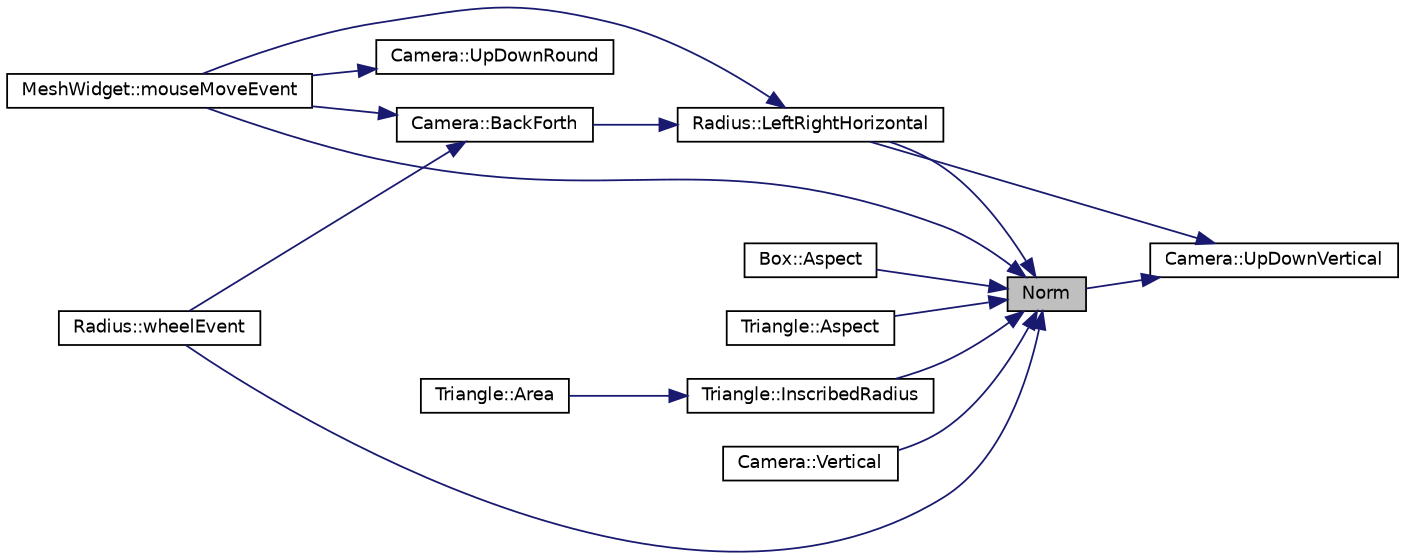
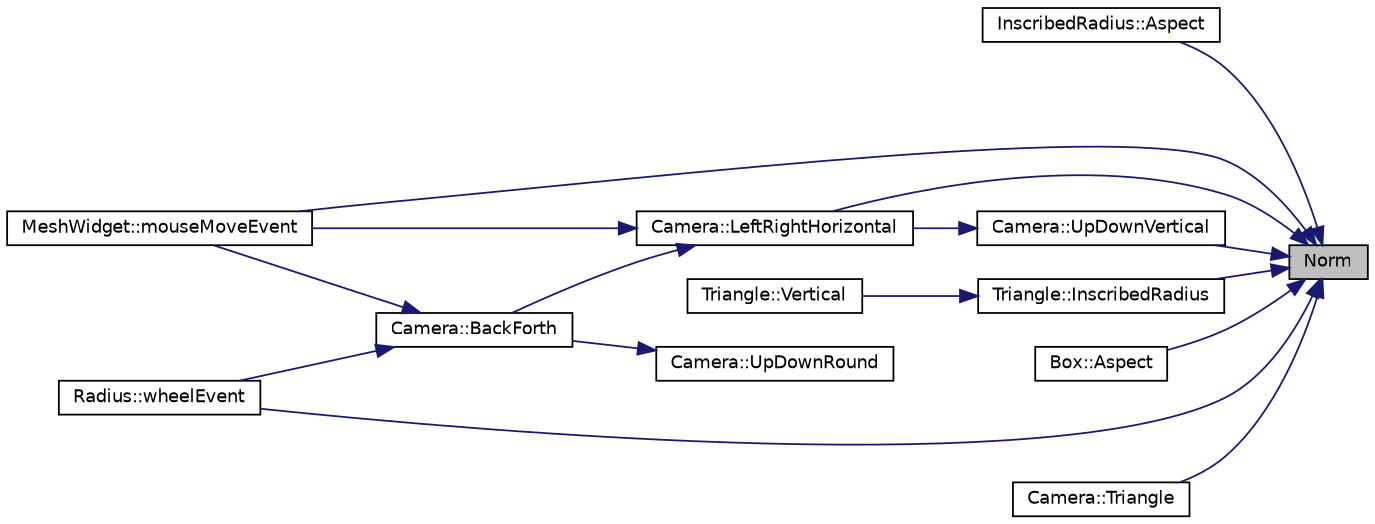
(335, 73) -> (605, 345)
(811, 125) -> (775, 228)
(1114, 284) -> (1243, 250)
(811, 328) -> (1101, 25)
(495, 396) -> (775, 296)
(811, 464) -> (1101, 499)
